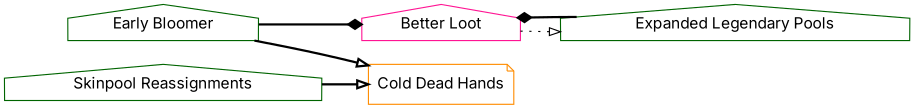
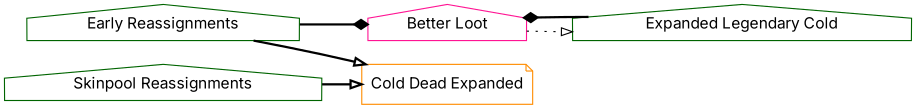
(163, 24) -> (163, 24)
(735, 24) -> (742, 24)
(441, 84) -> (447, 84)
